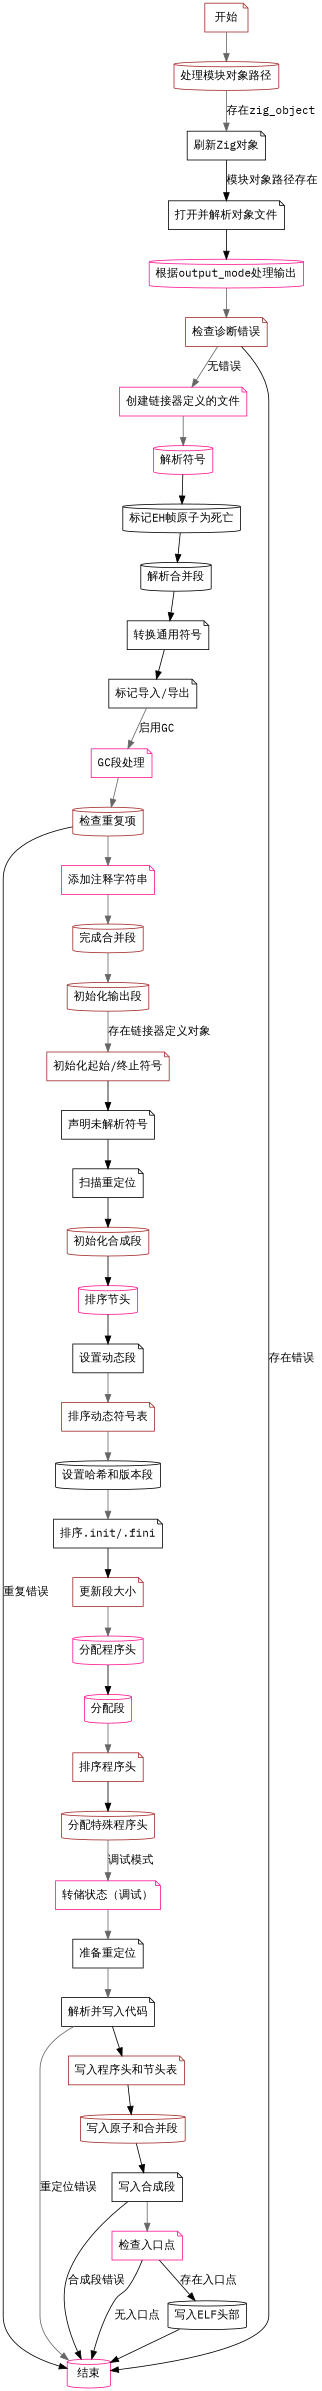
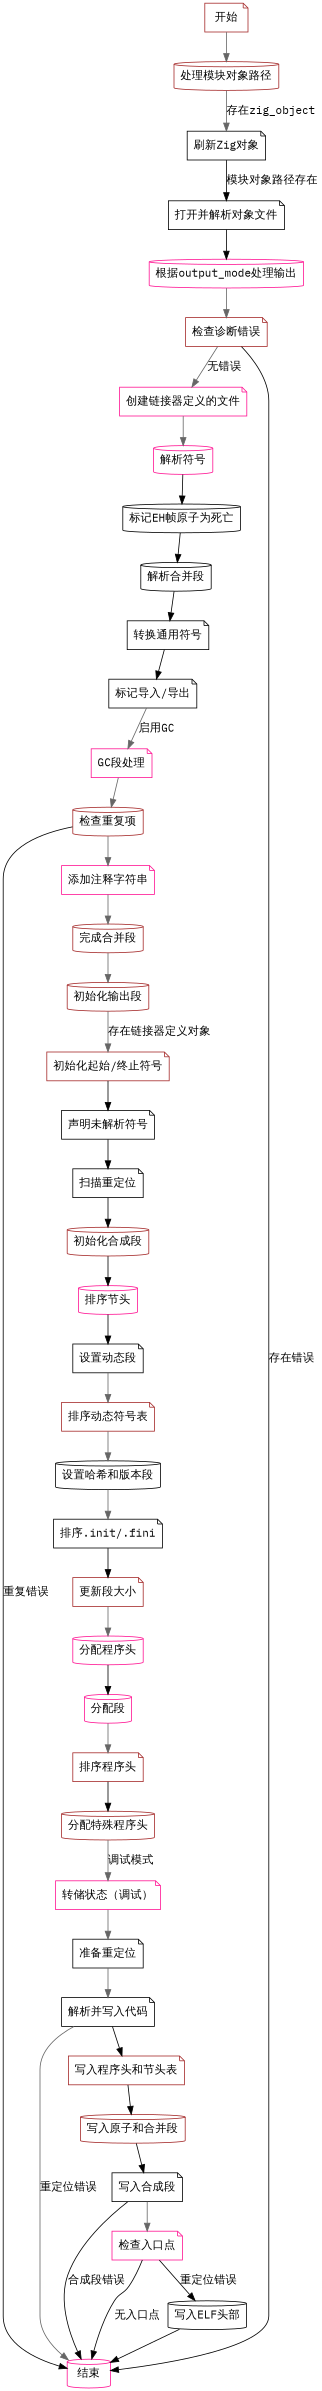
(209, 2280) -> (209, 2280)
